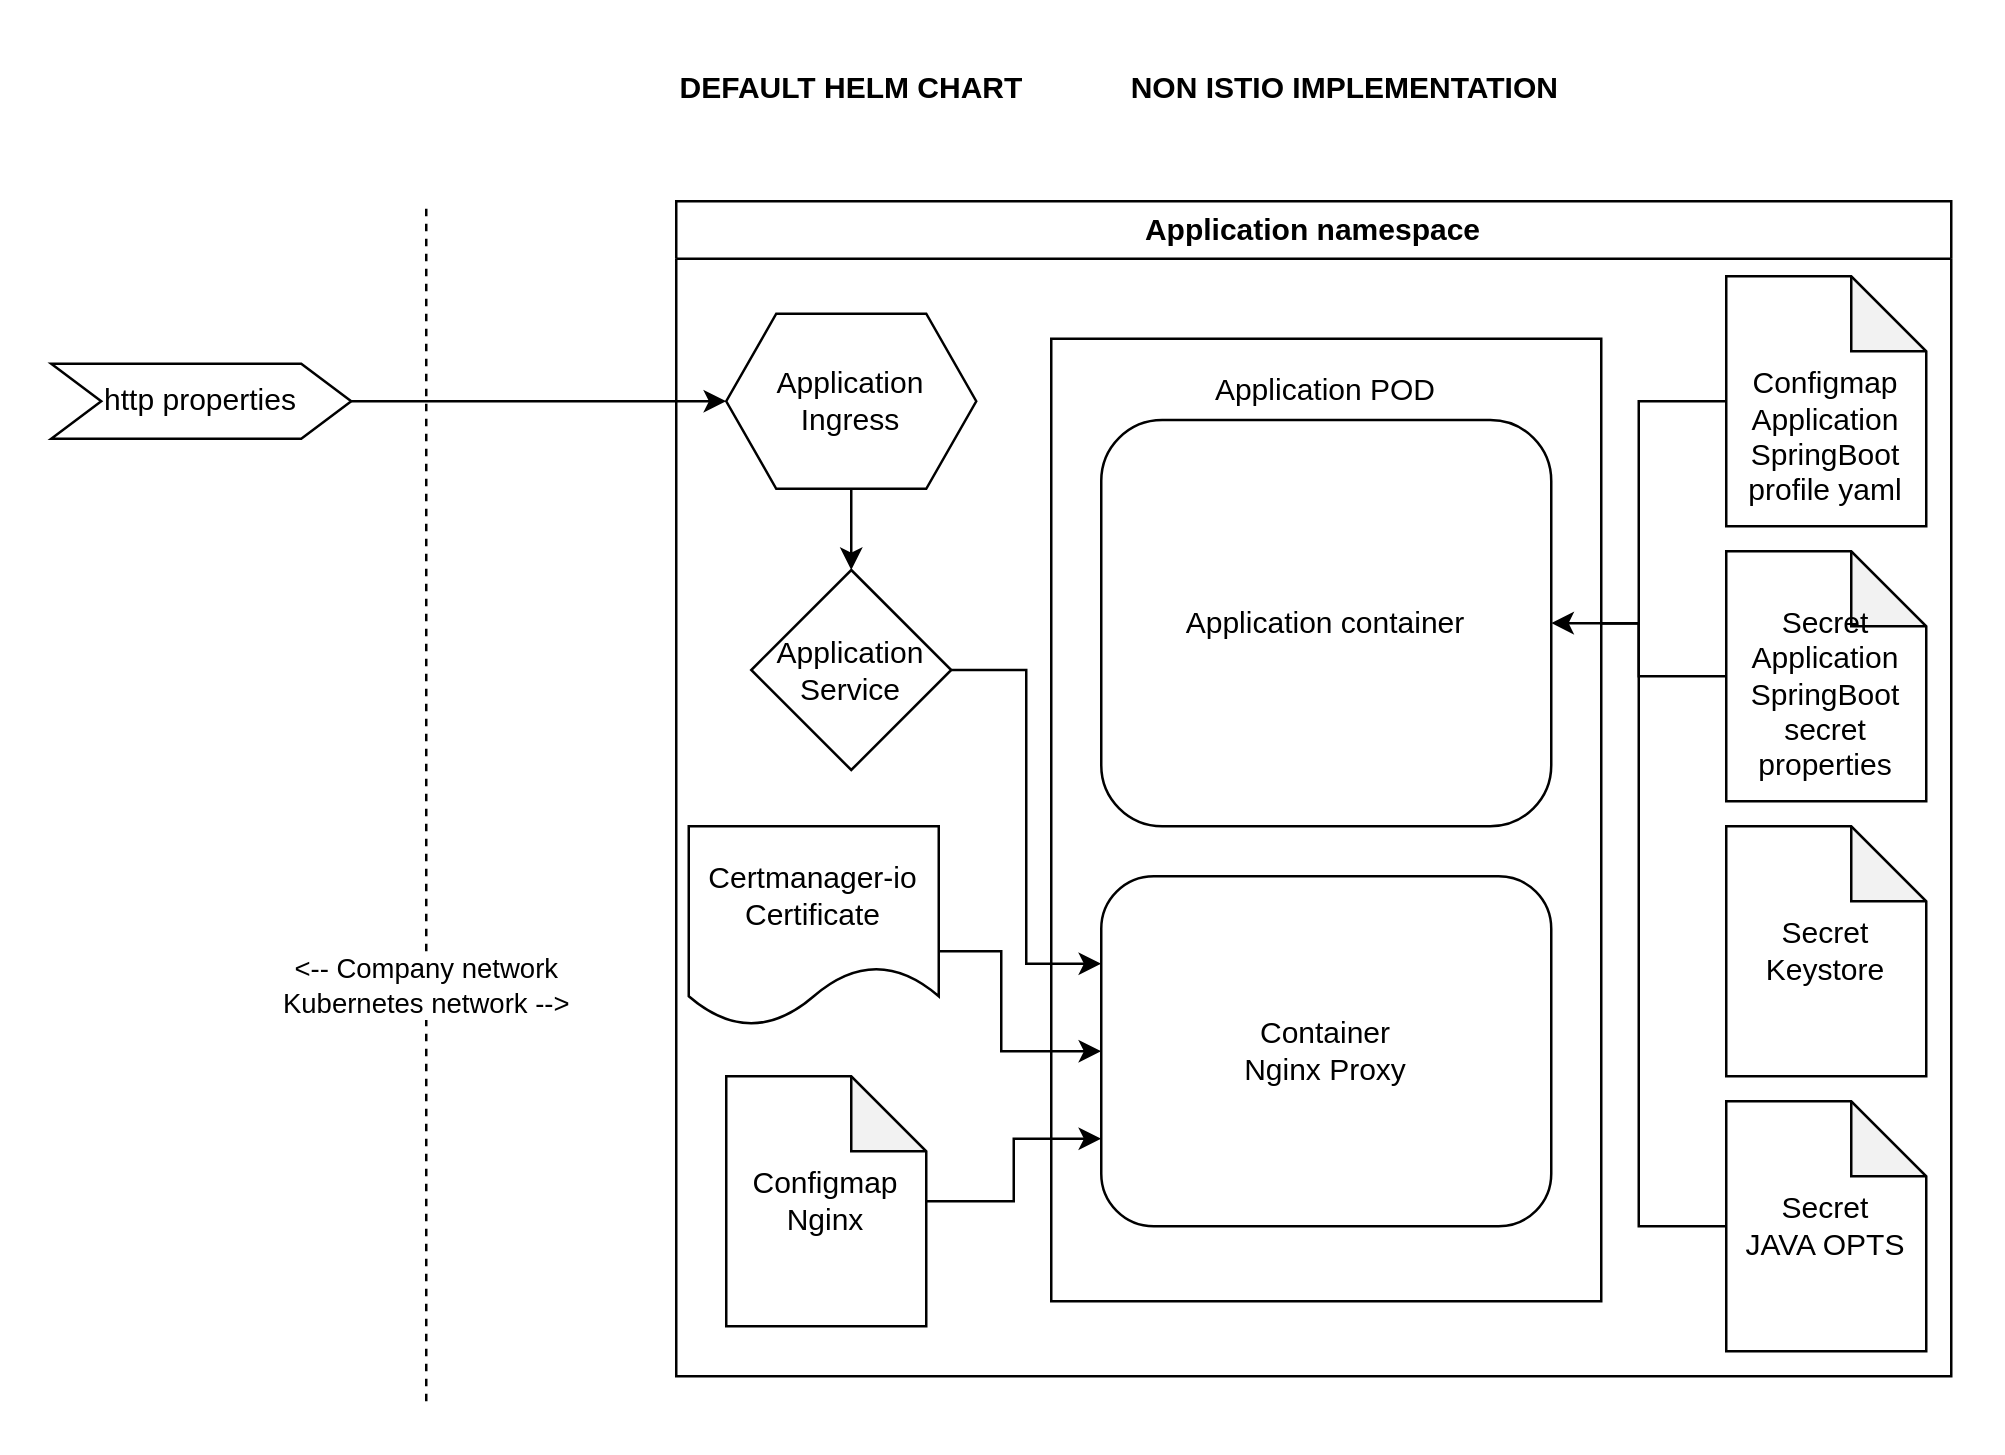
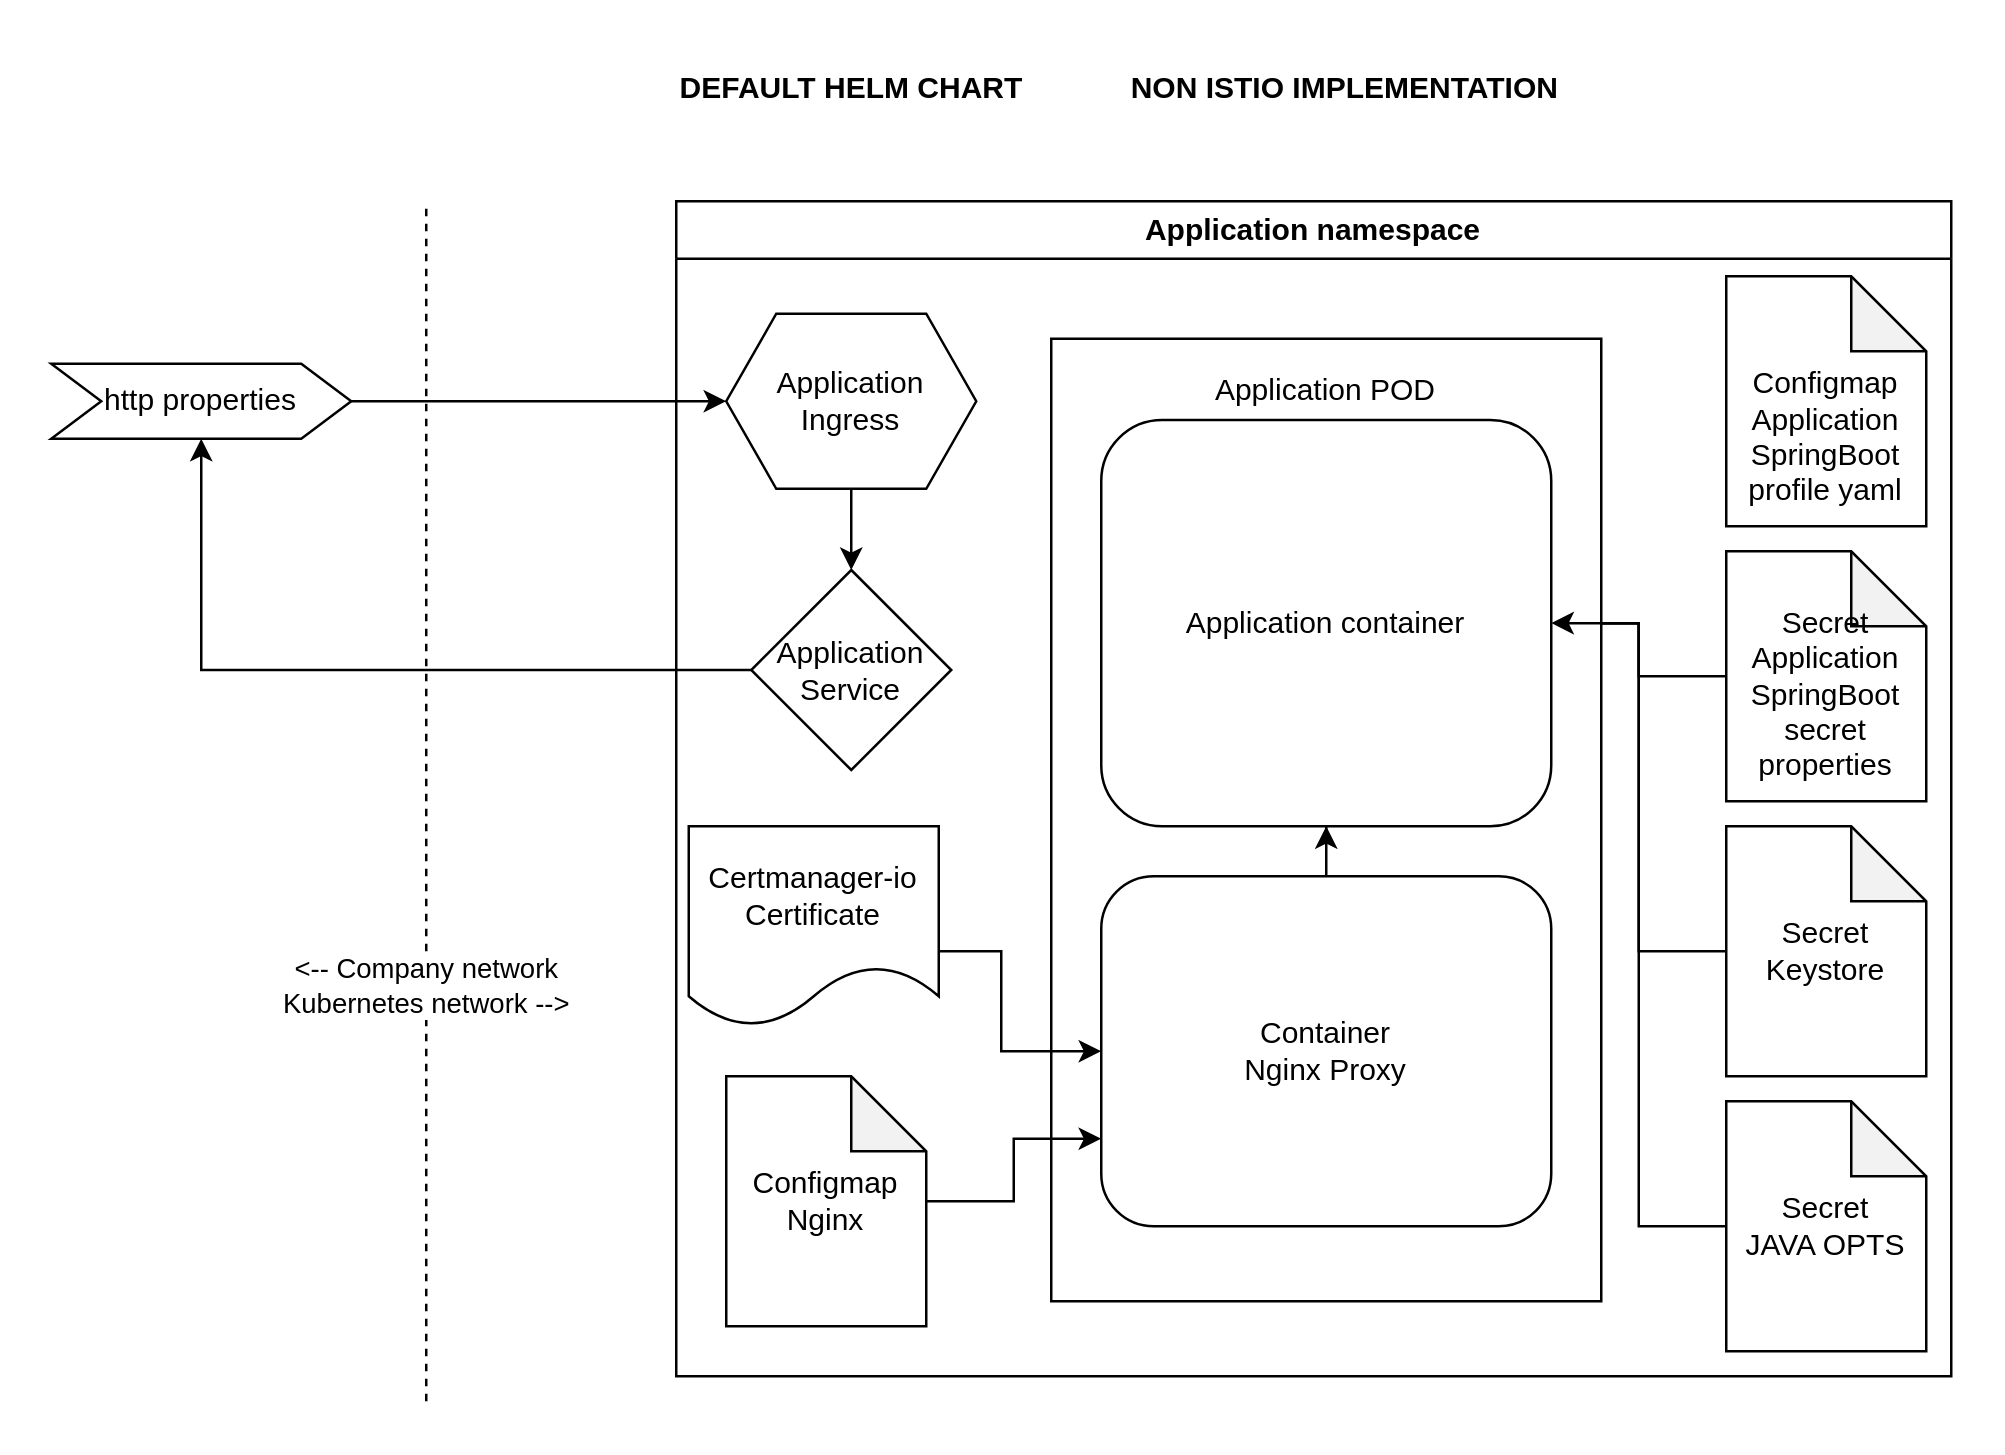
(1639, 468) -> none
(1026, 808) -> (204, 670)
none -> (1326, 843)
none -> (1684, 951)
